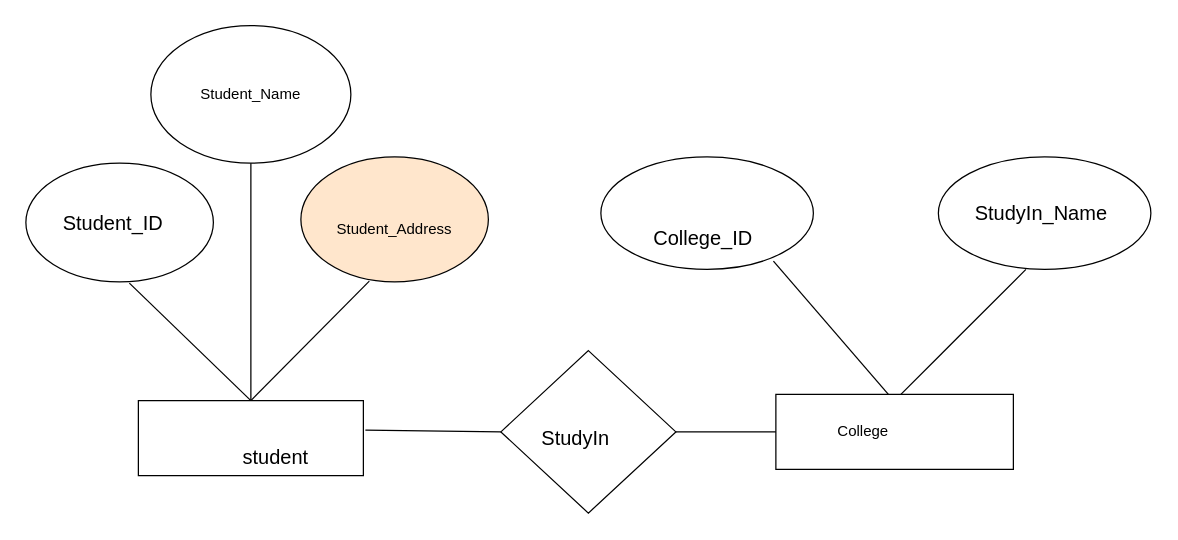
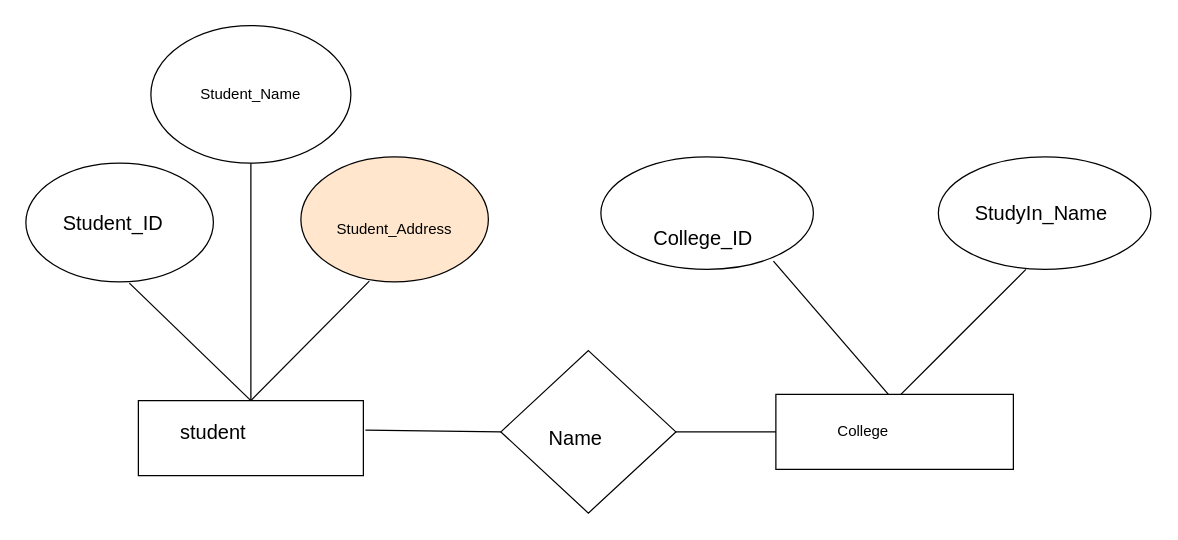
(576, 438) -> (576, 438)
(276, 457) -> (213, 432)
